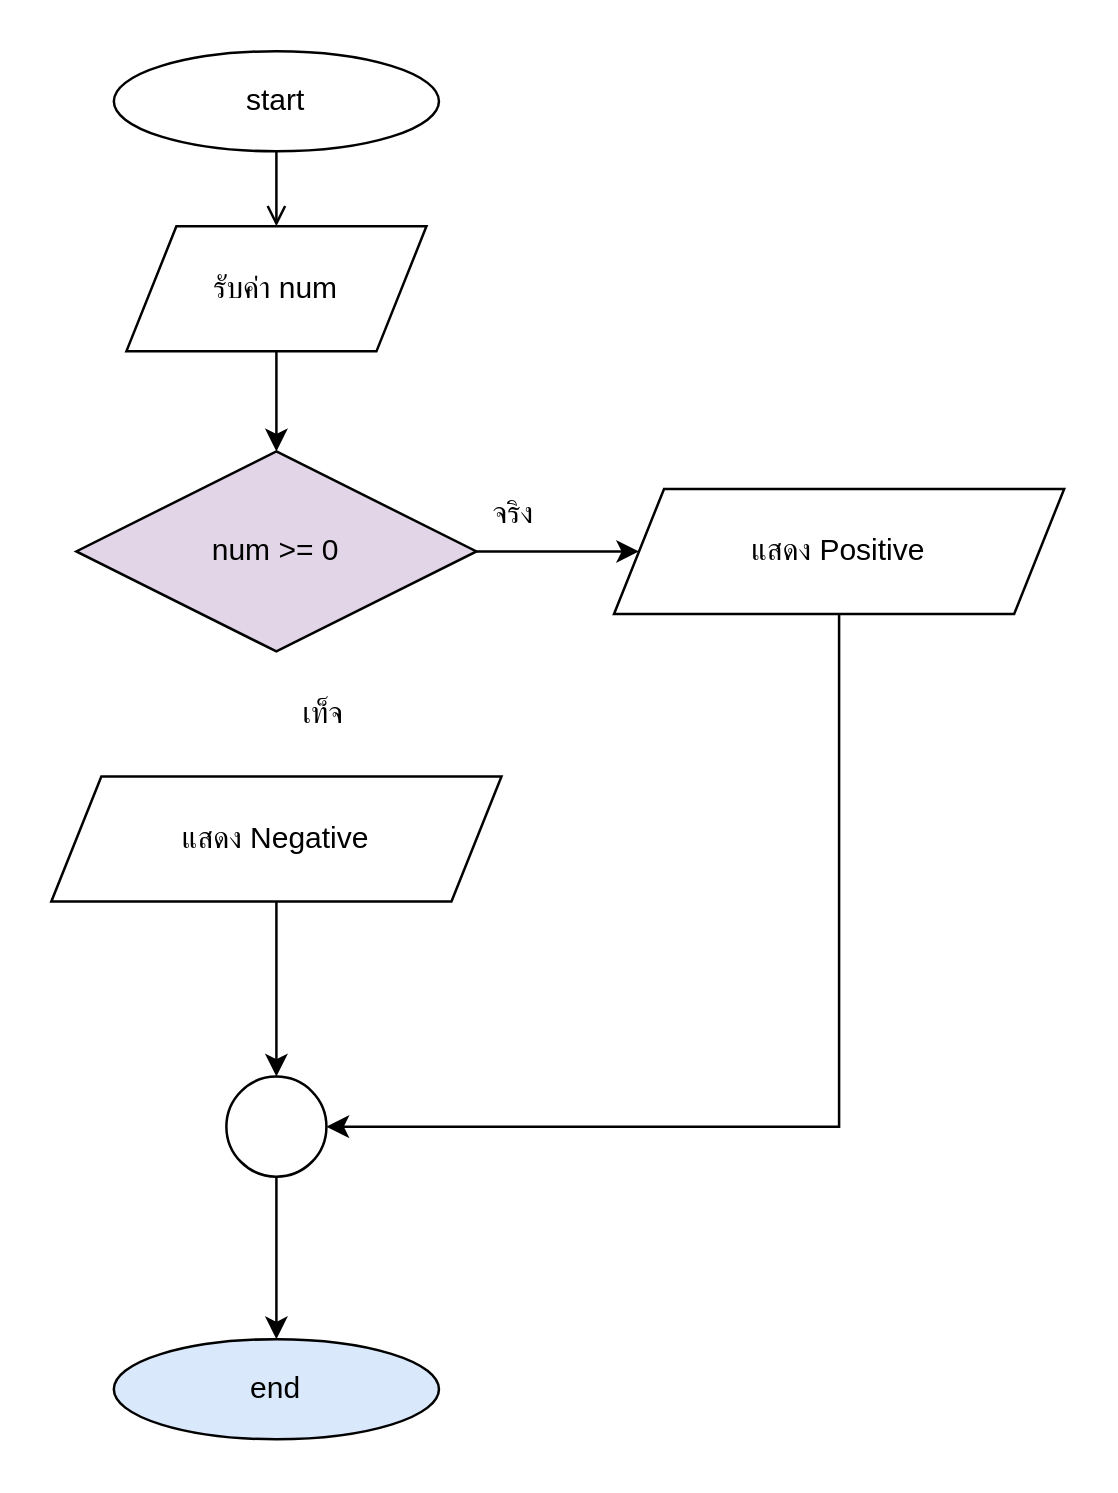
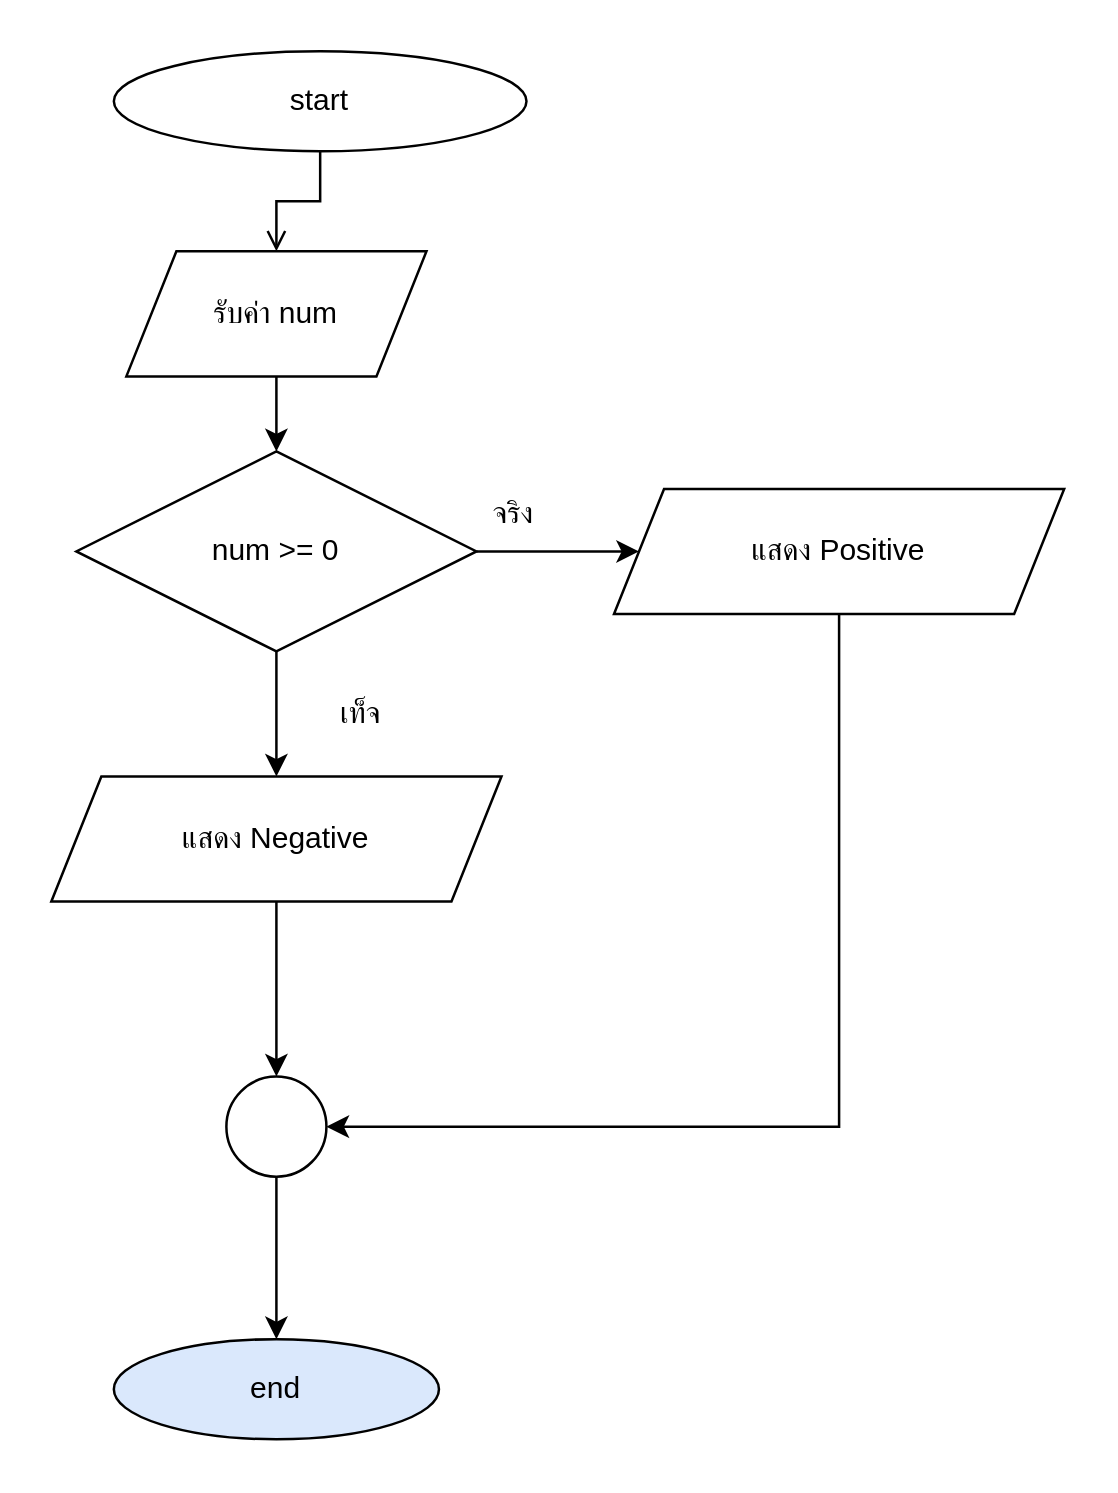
(276, 101) -> (320, 101)
(276, 289) -> (276, 314)
(276, 551) -> (276, 551)
none -> (276, 705)
(324, 714) -> (361, 714)
